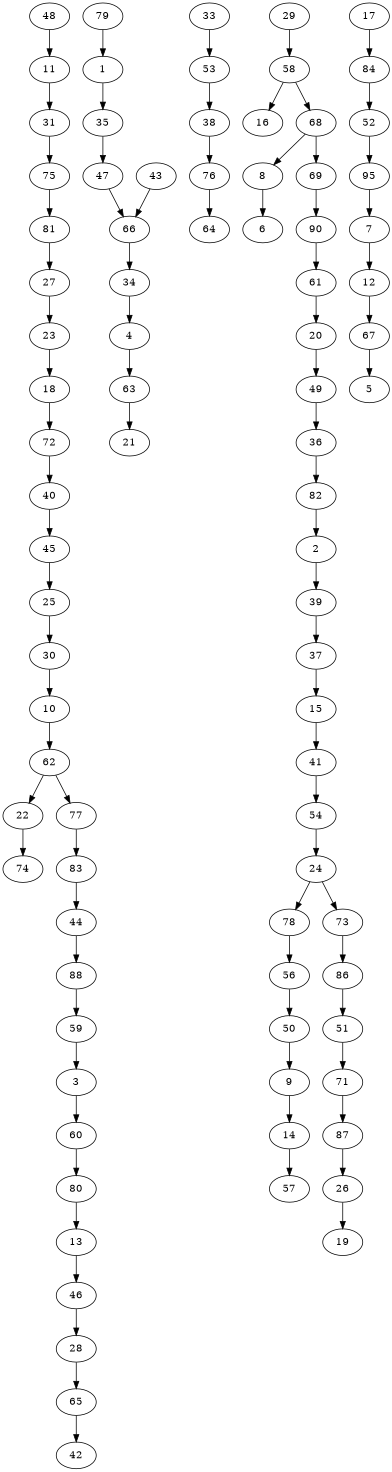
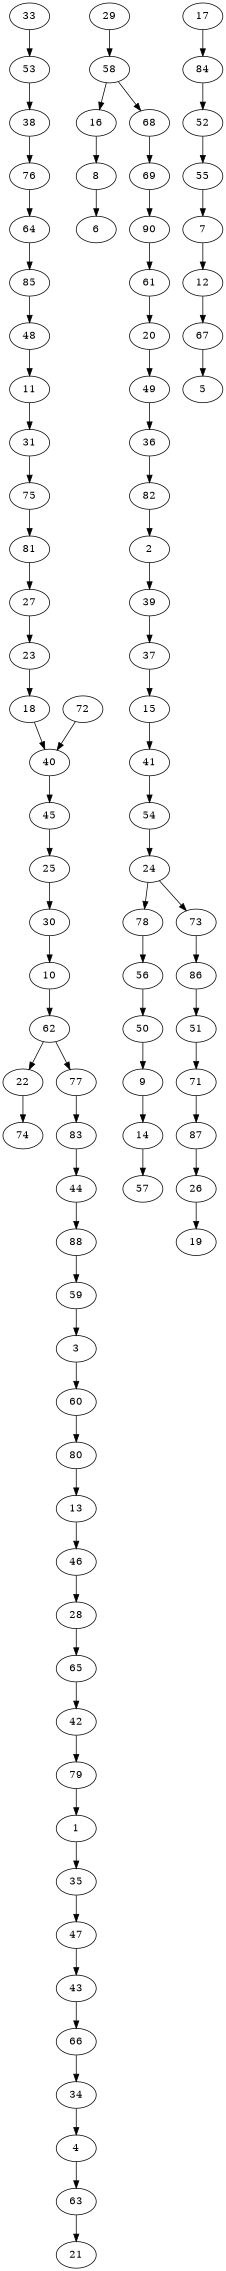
(292, 147) -> (96, 146)
(369, 176) -> (203, 176)
(115, 200) -> (76, 1958)
none -> (30, 283)
(50, 412) -> (38, 732)
none -> (76, 1745)
